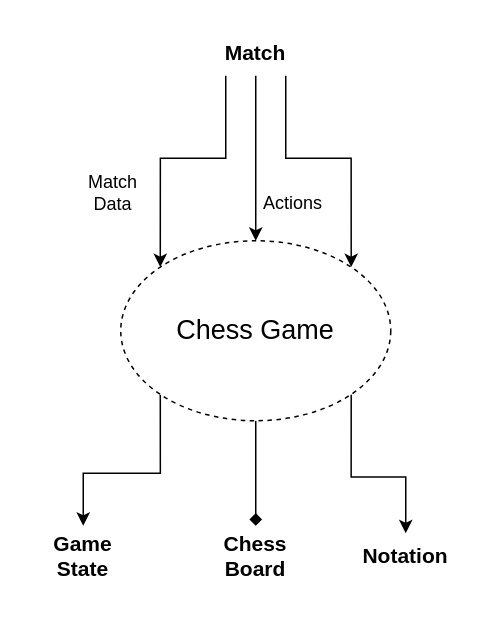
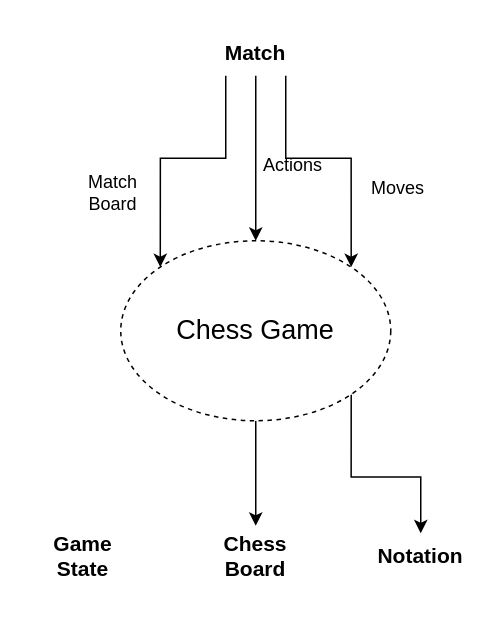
none -> (398, 188)
(113, 193) -> (113, 193)
(293, 203) -> (293, 166)
(140, 473) -> none
(256, 513) -> (256, 514)
(406, 556) -> (421, 556)
